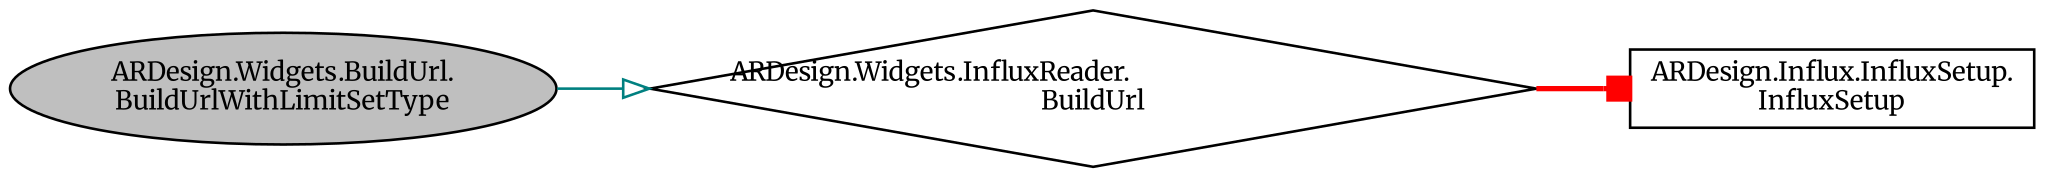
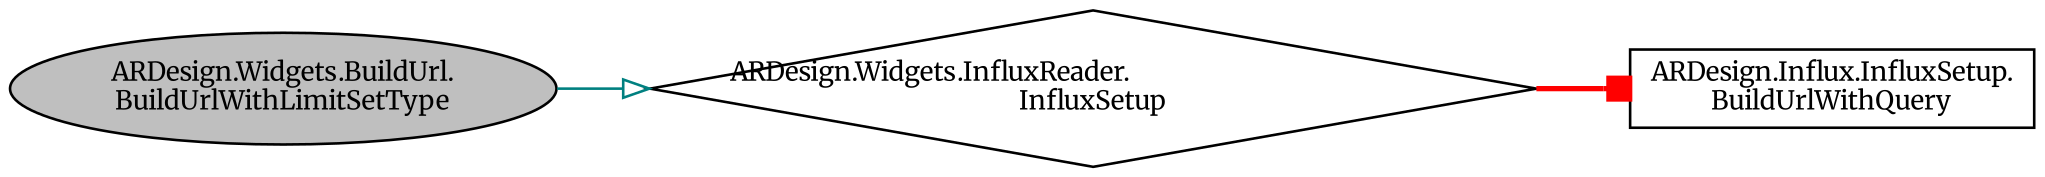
(1093, 89) -> (1093, 89)
(1832, 89) -> (1832, 89)
